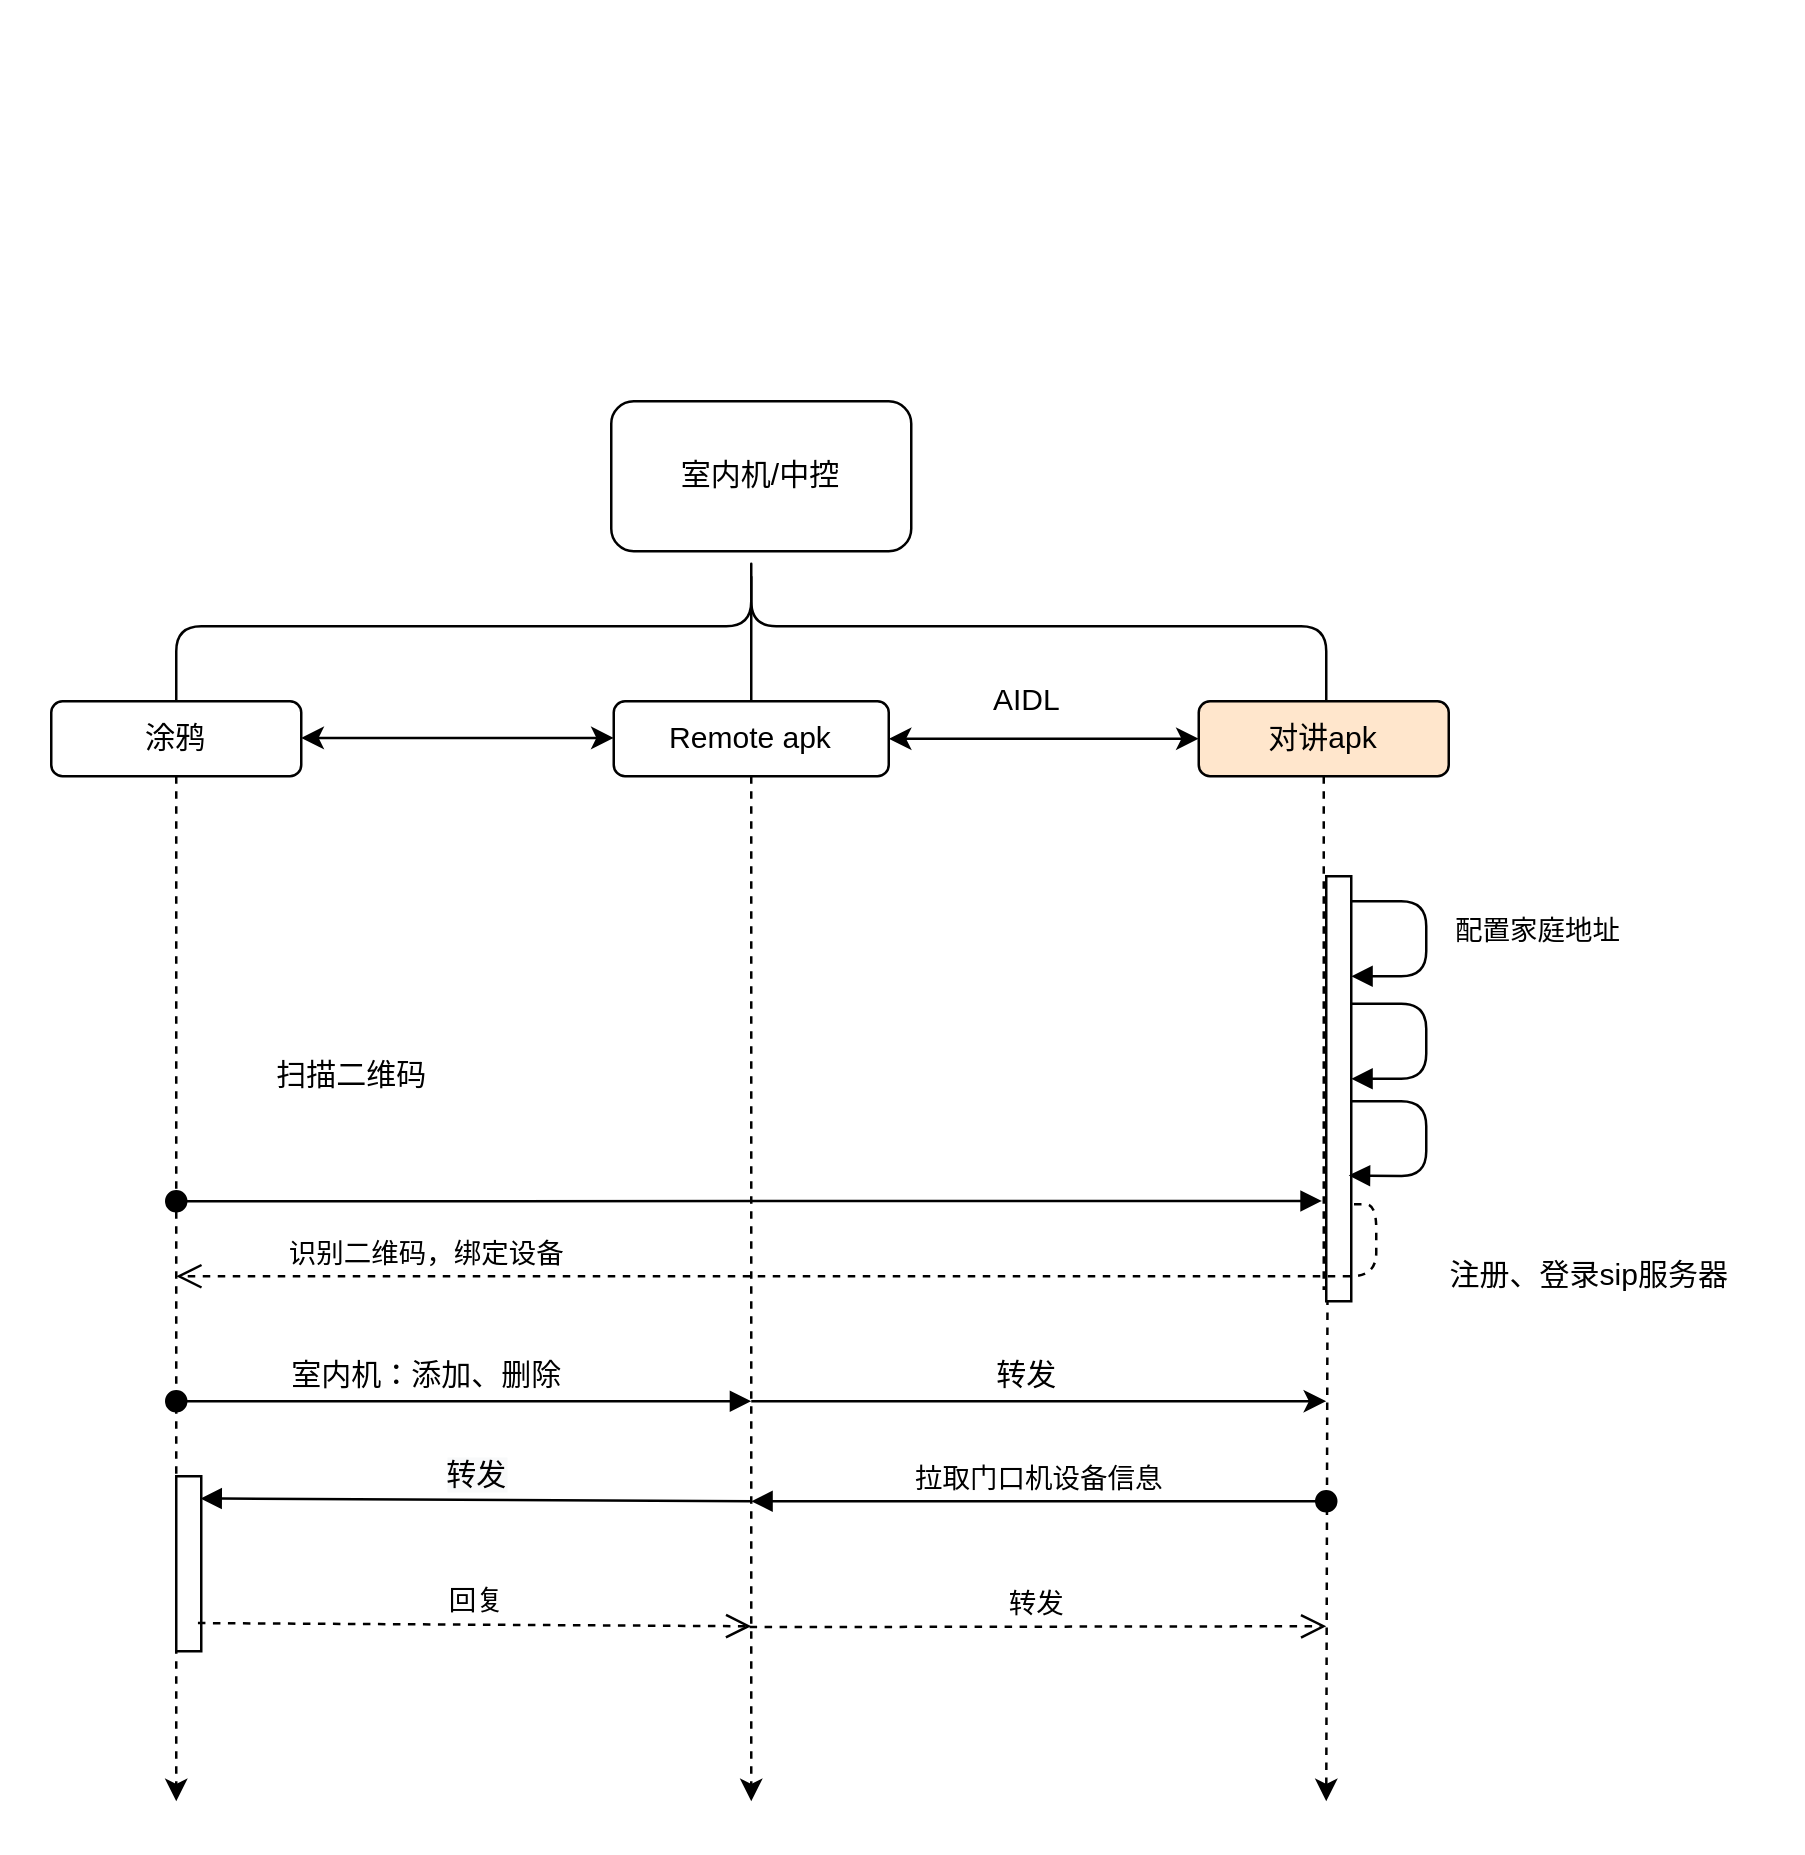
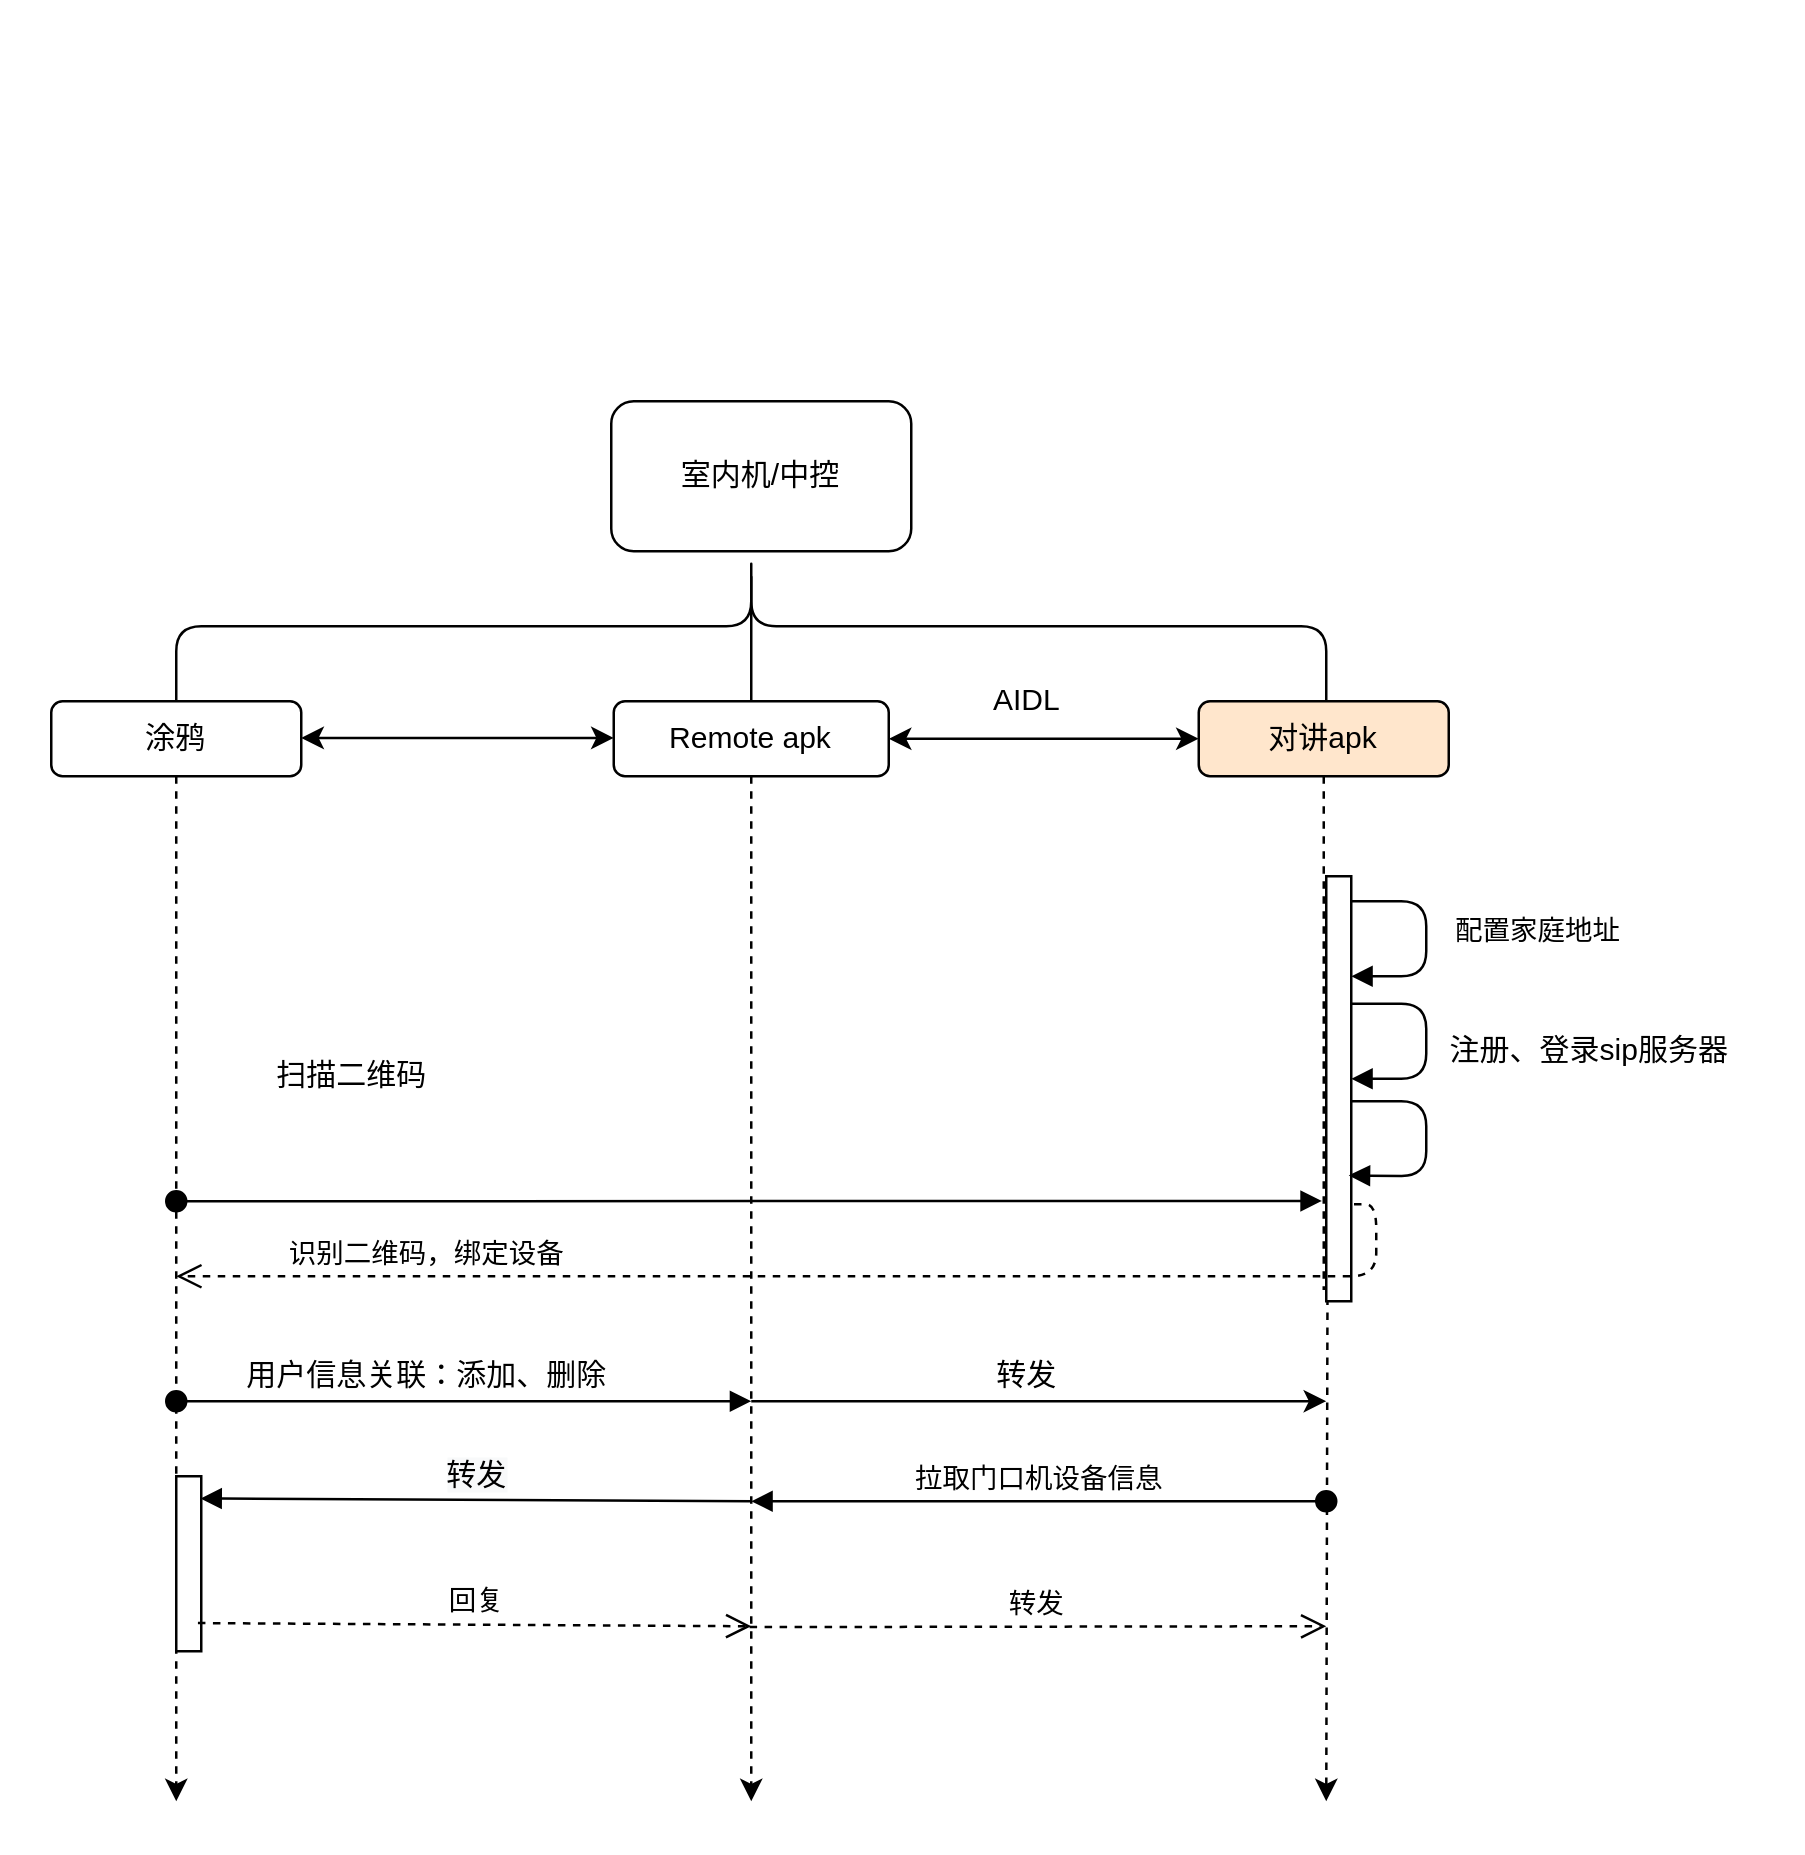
(1589, 1276) -> (1589, 1051)
(428, 1376) -> (428, 1376)
